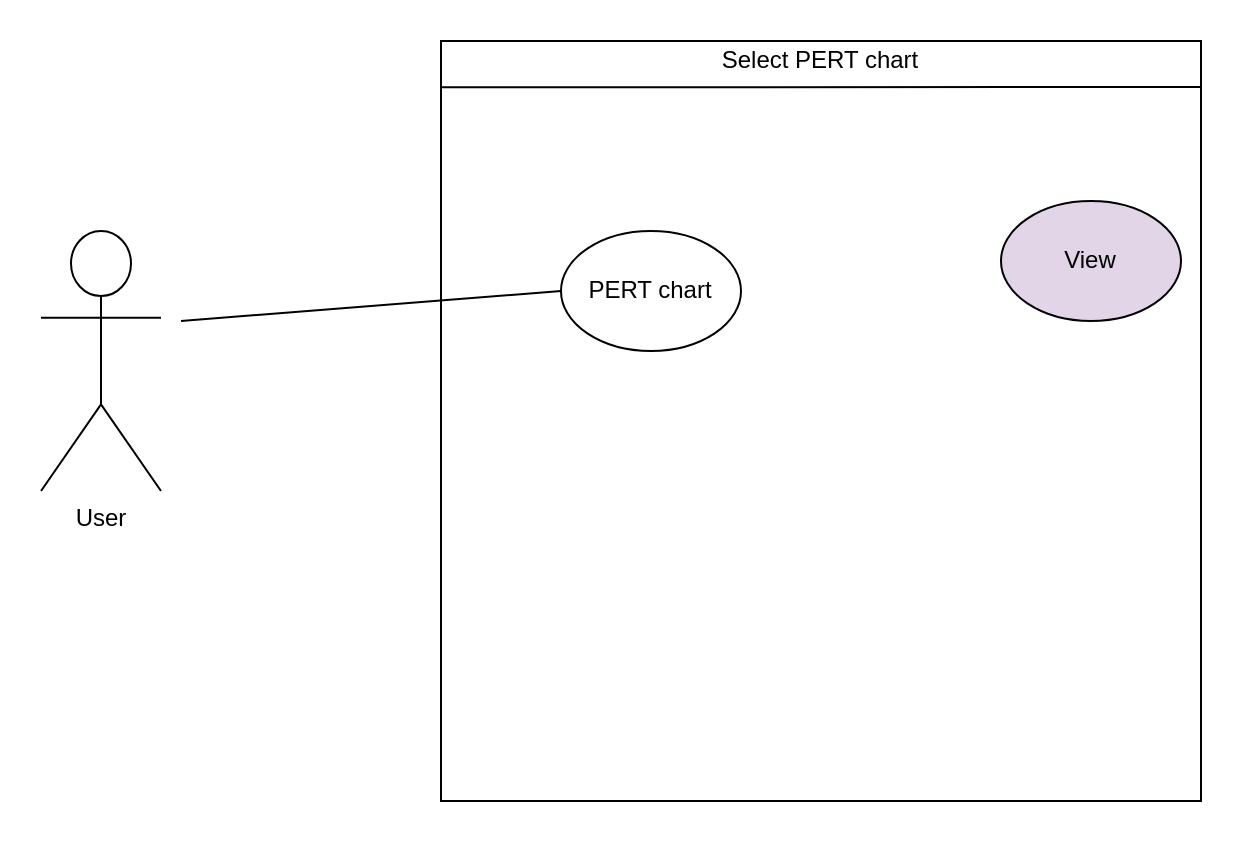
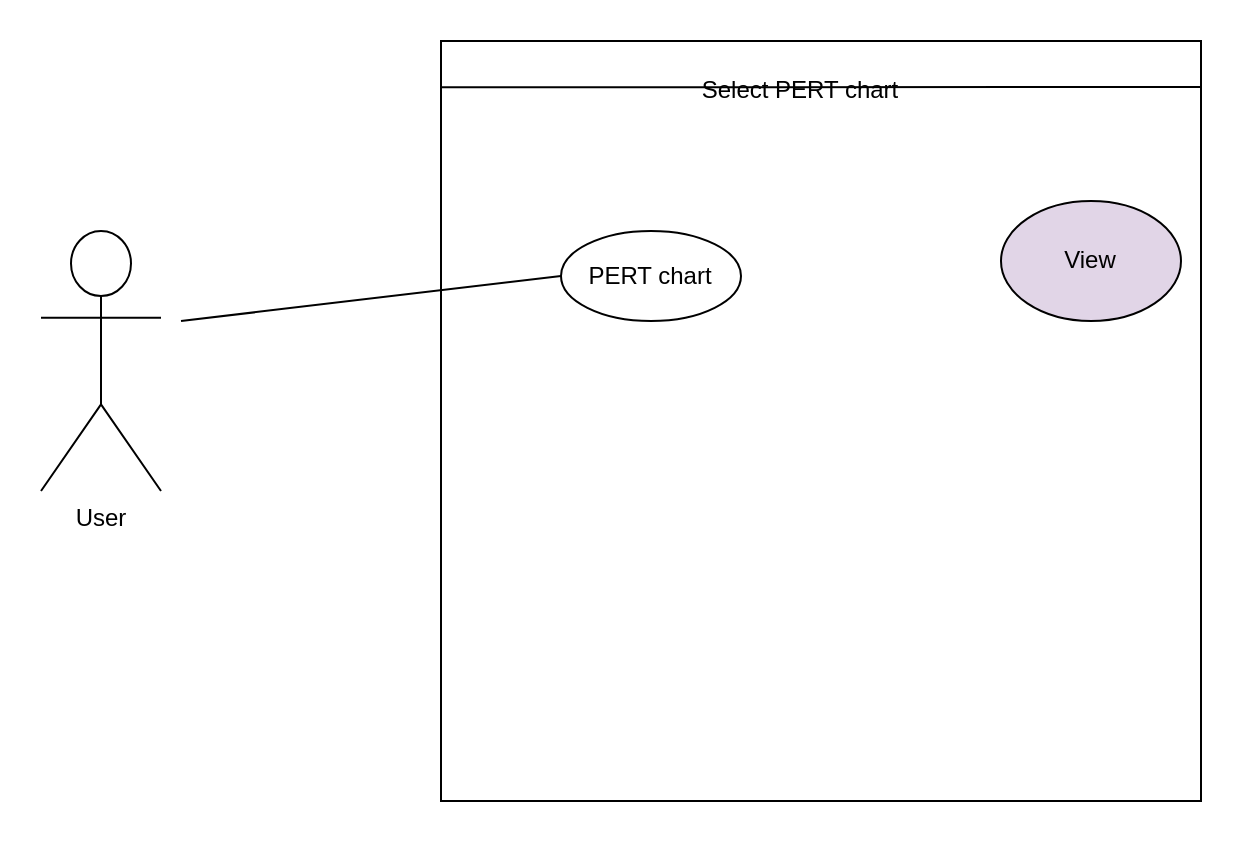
(821, 61) -> (801, 91)
(651, 291) -> (651, 276)
